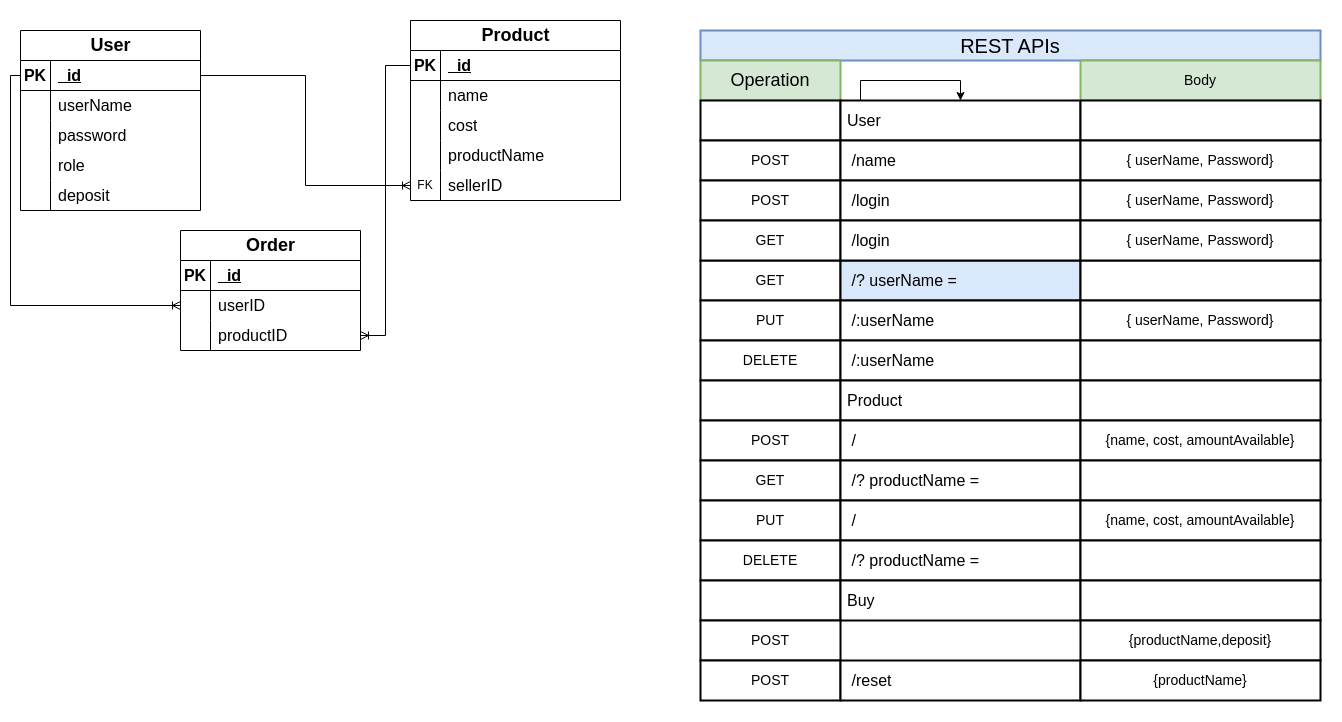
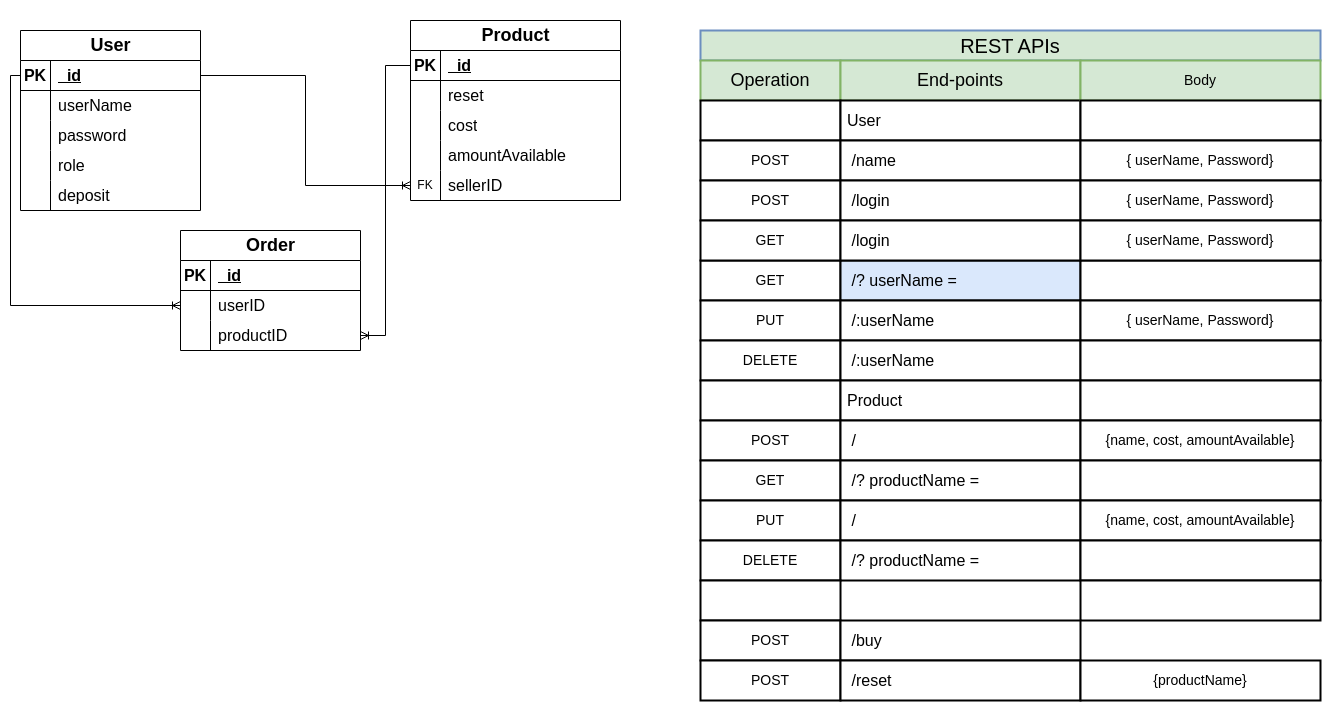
(1011, 46) -> (1011, 46)
none -> (961, 81)
(466, 96) -> (471, 96)
(498, 156) -> (509, 156)
(961, 601) -> none
none -> (961, 641)
(1201, 641) -> none
